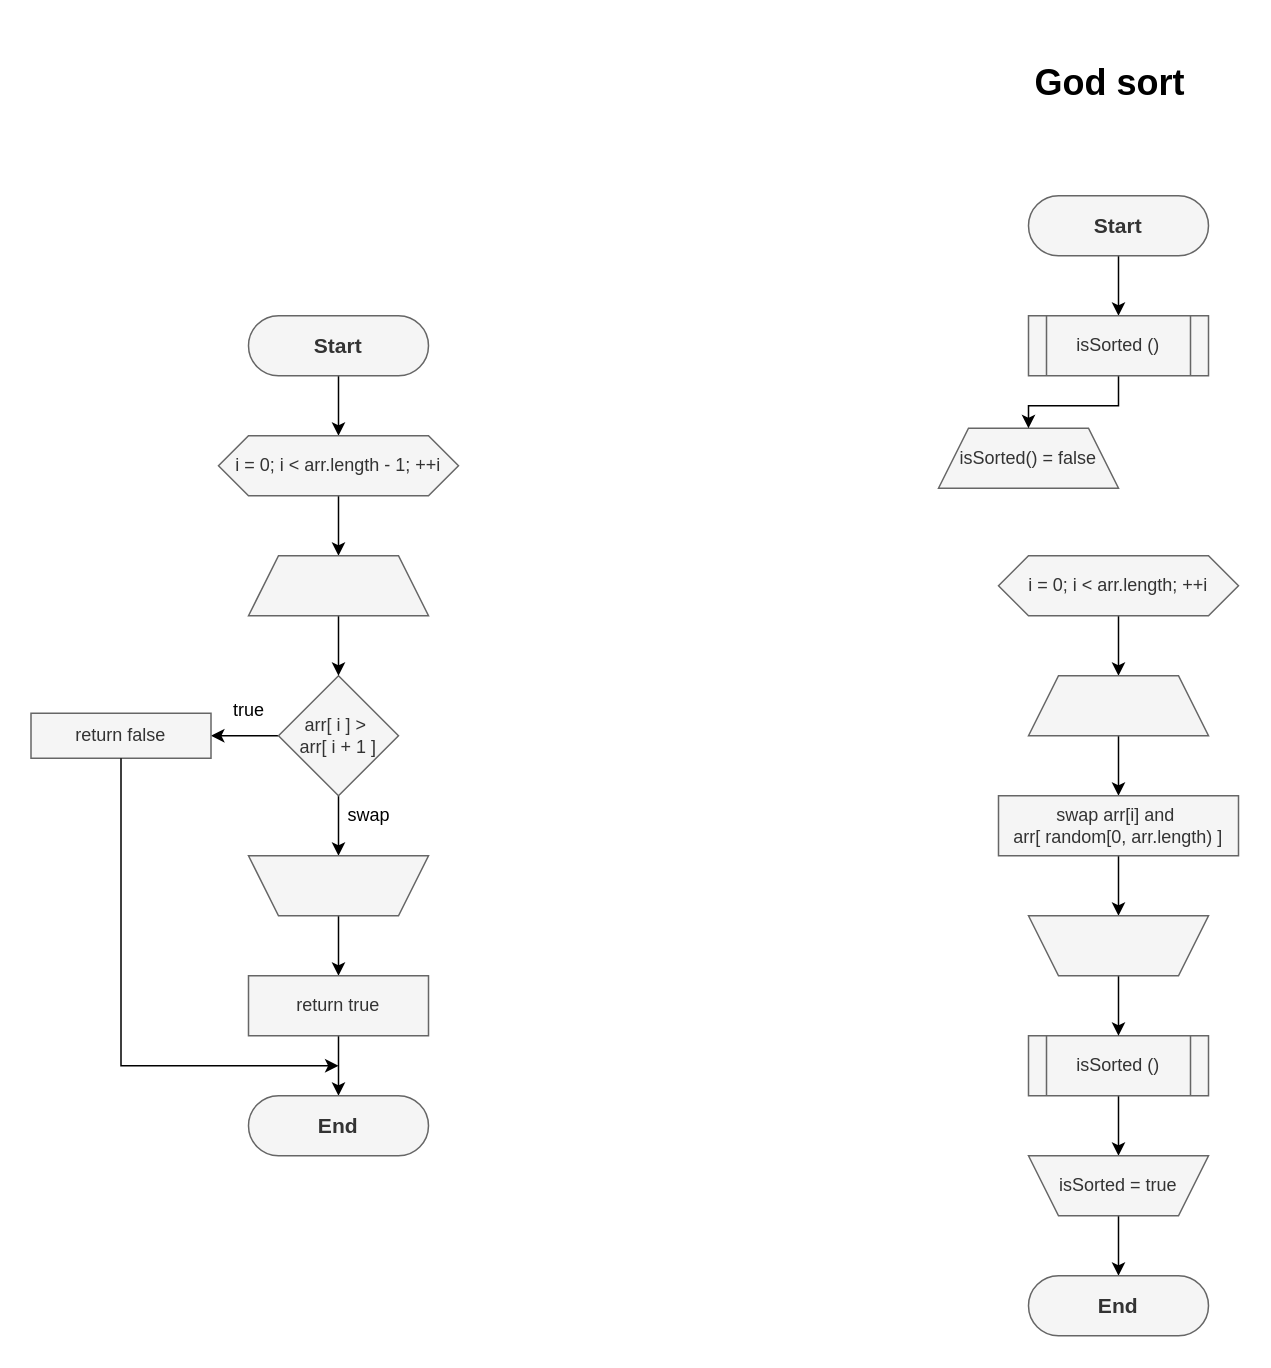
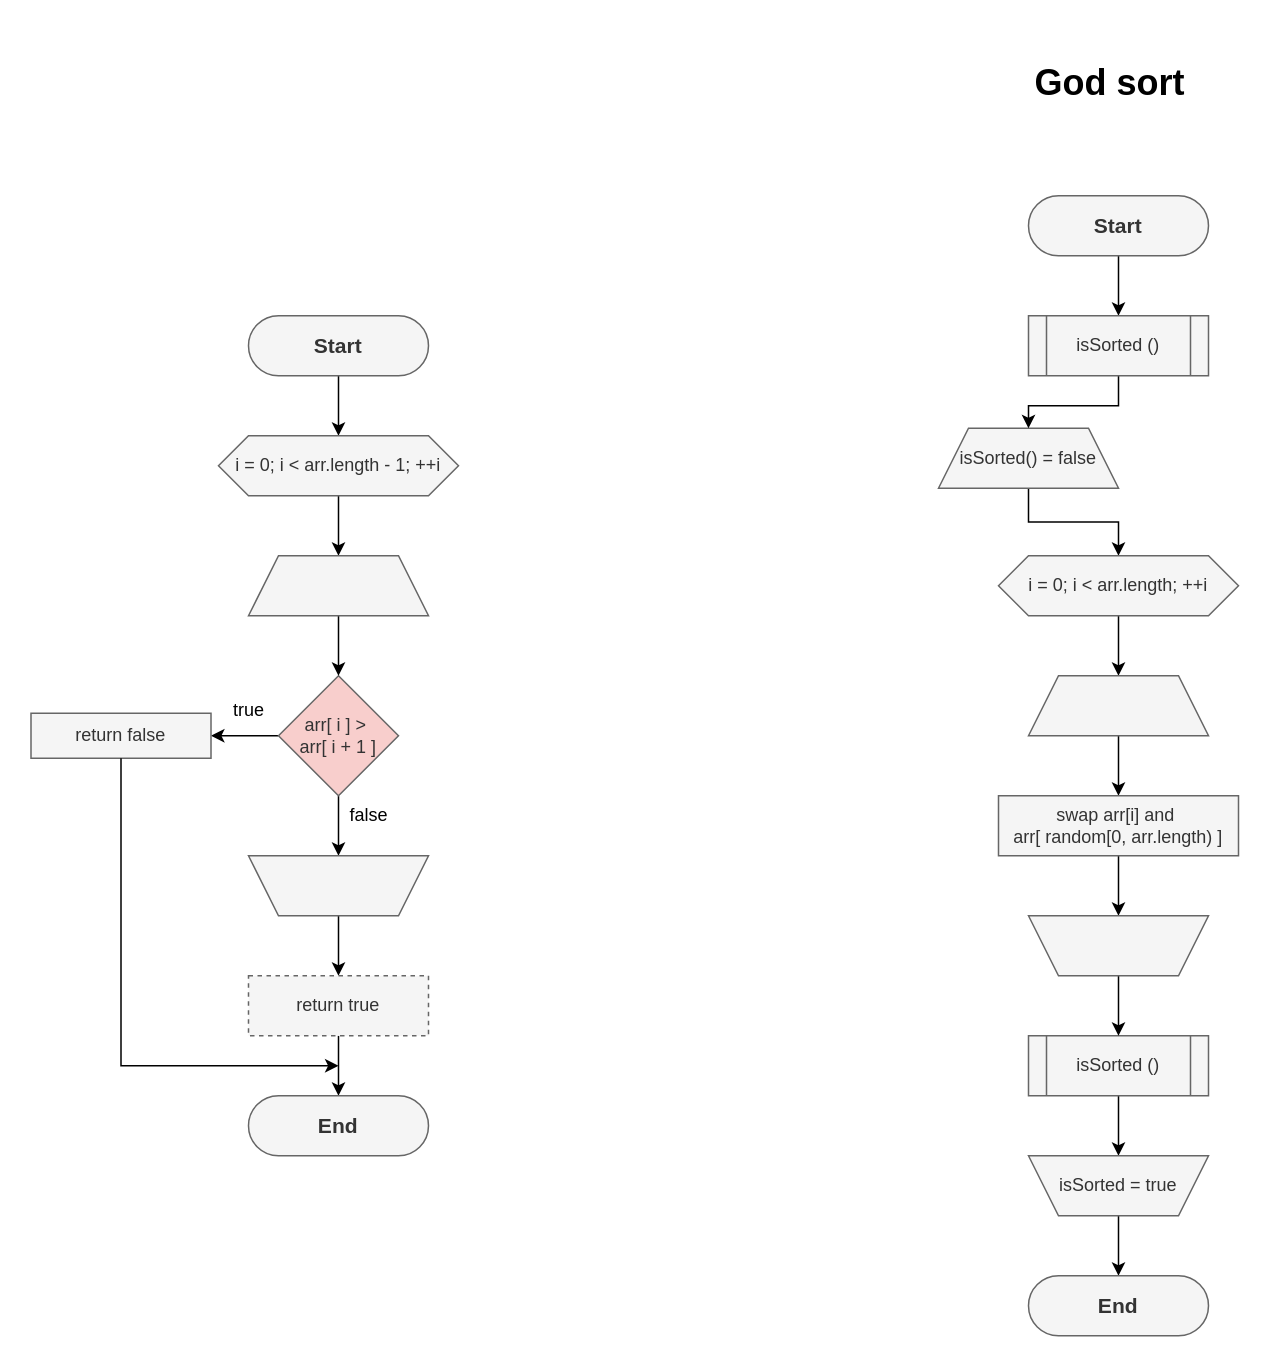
none -> (1068, 522)
(338, 736) -> (338, 736)
(369, 815) -> (369, 815)
(338, 1006) -> (338, 1006)
